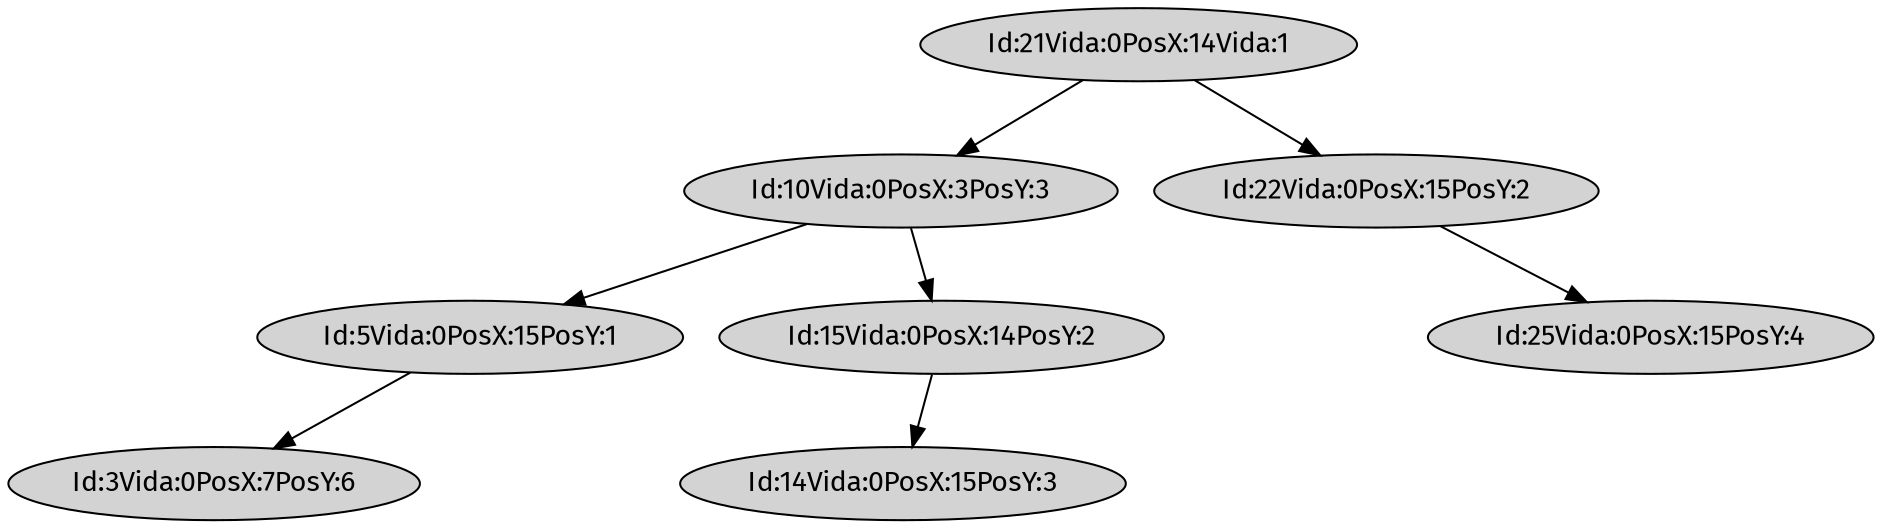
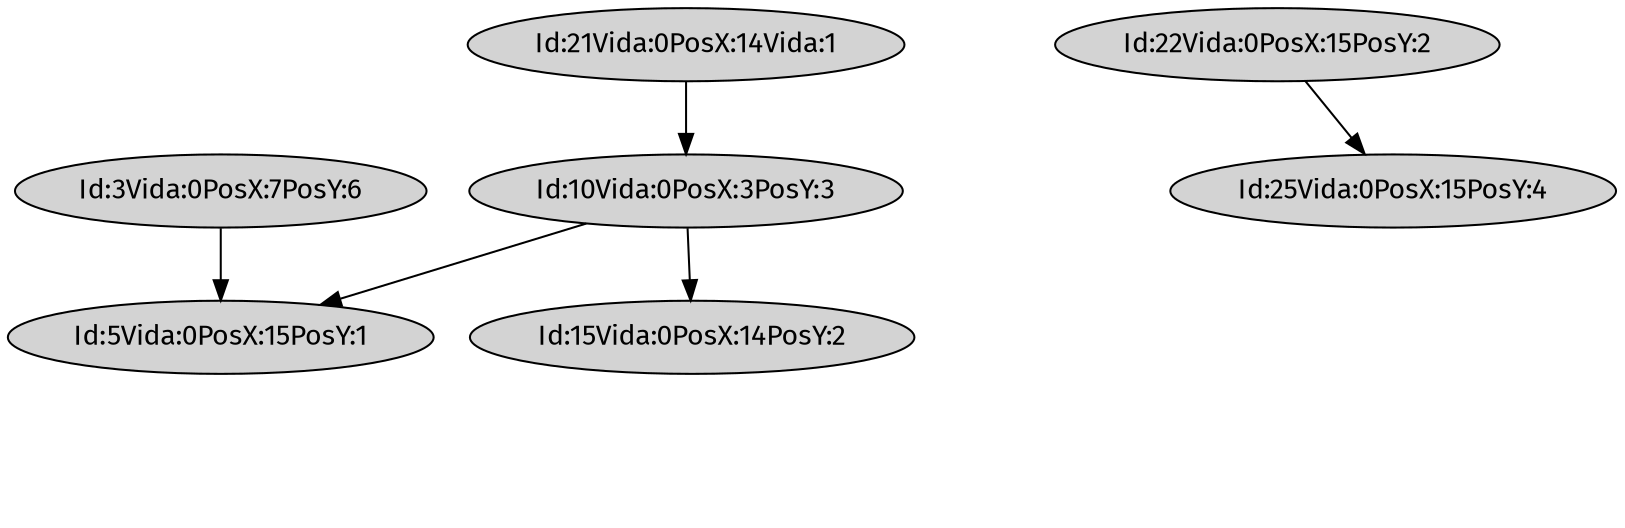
(1248, 112) -> none
(351, 406) -> (221, 254)
(903, 484) -> none
